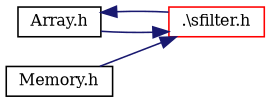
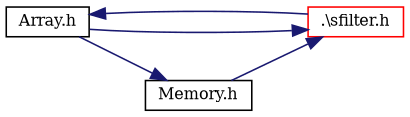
none -> (116, 55)
